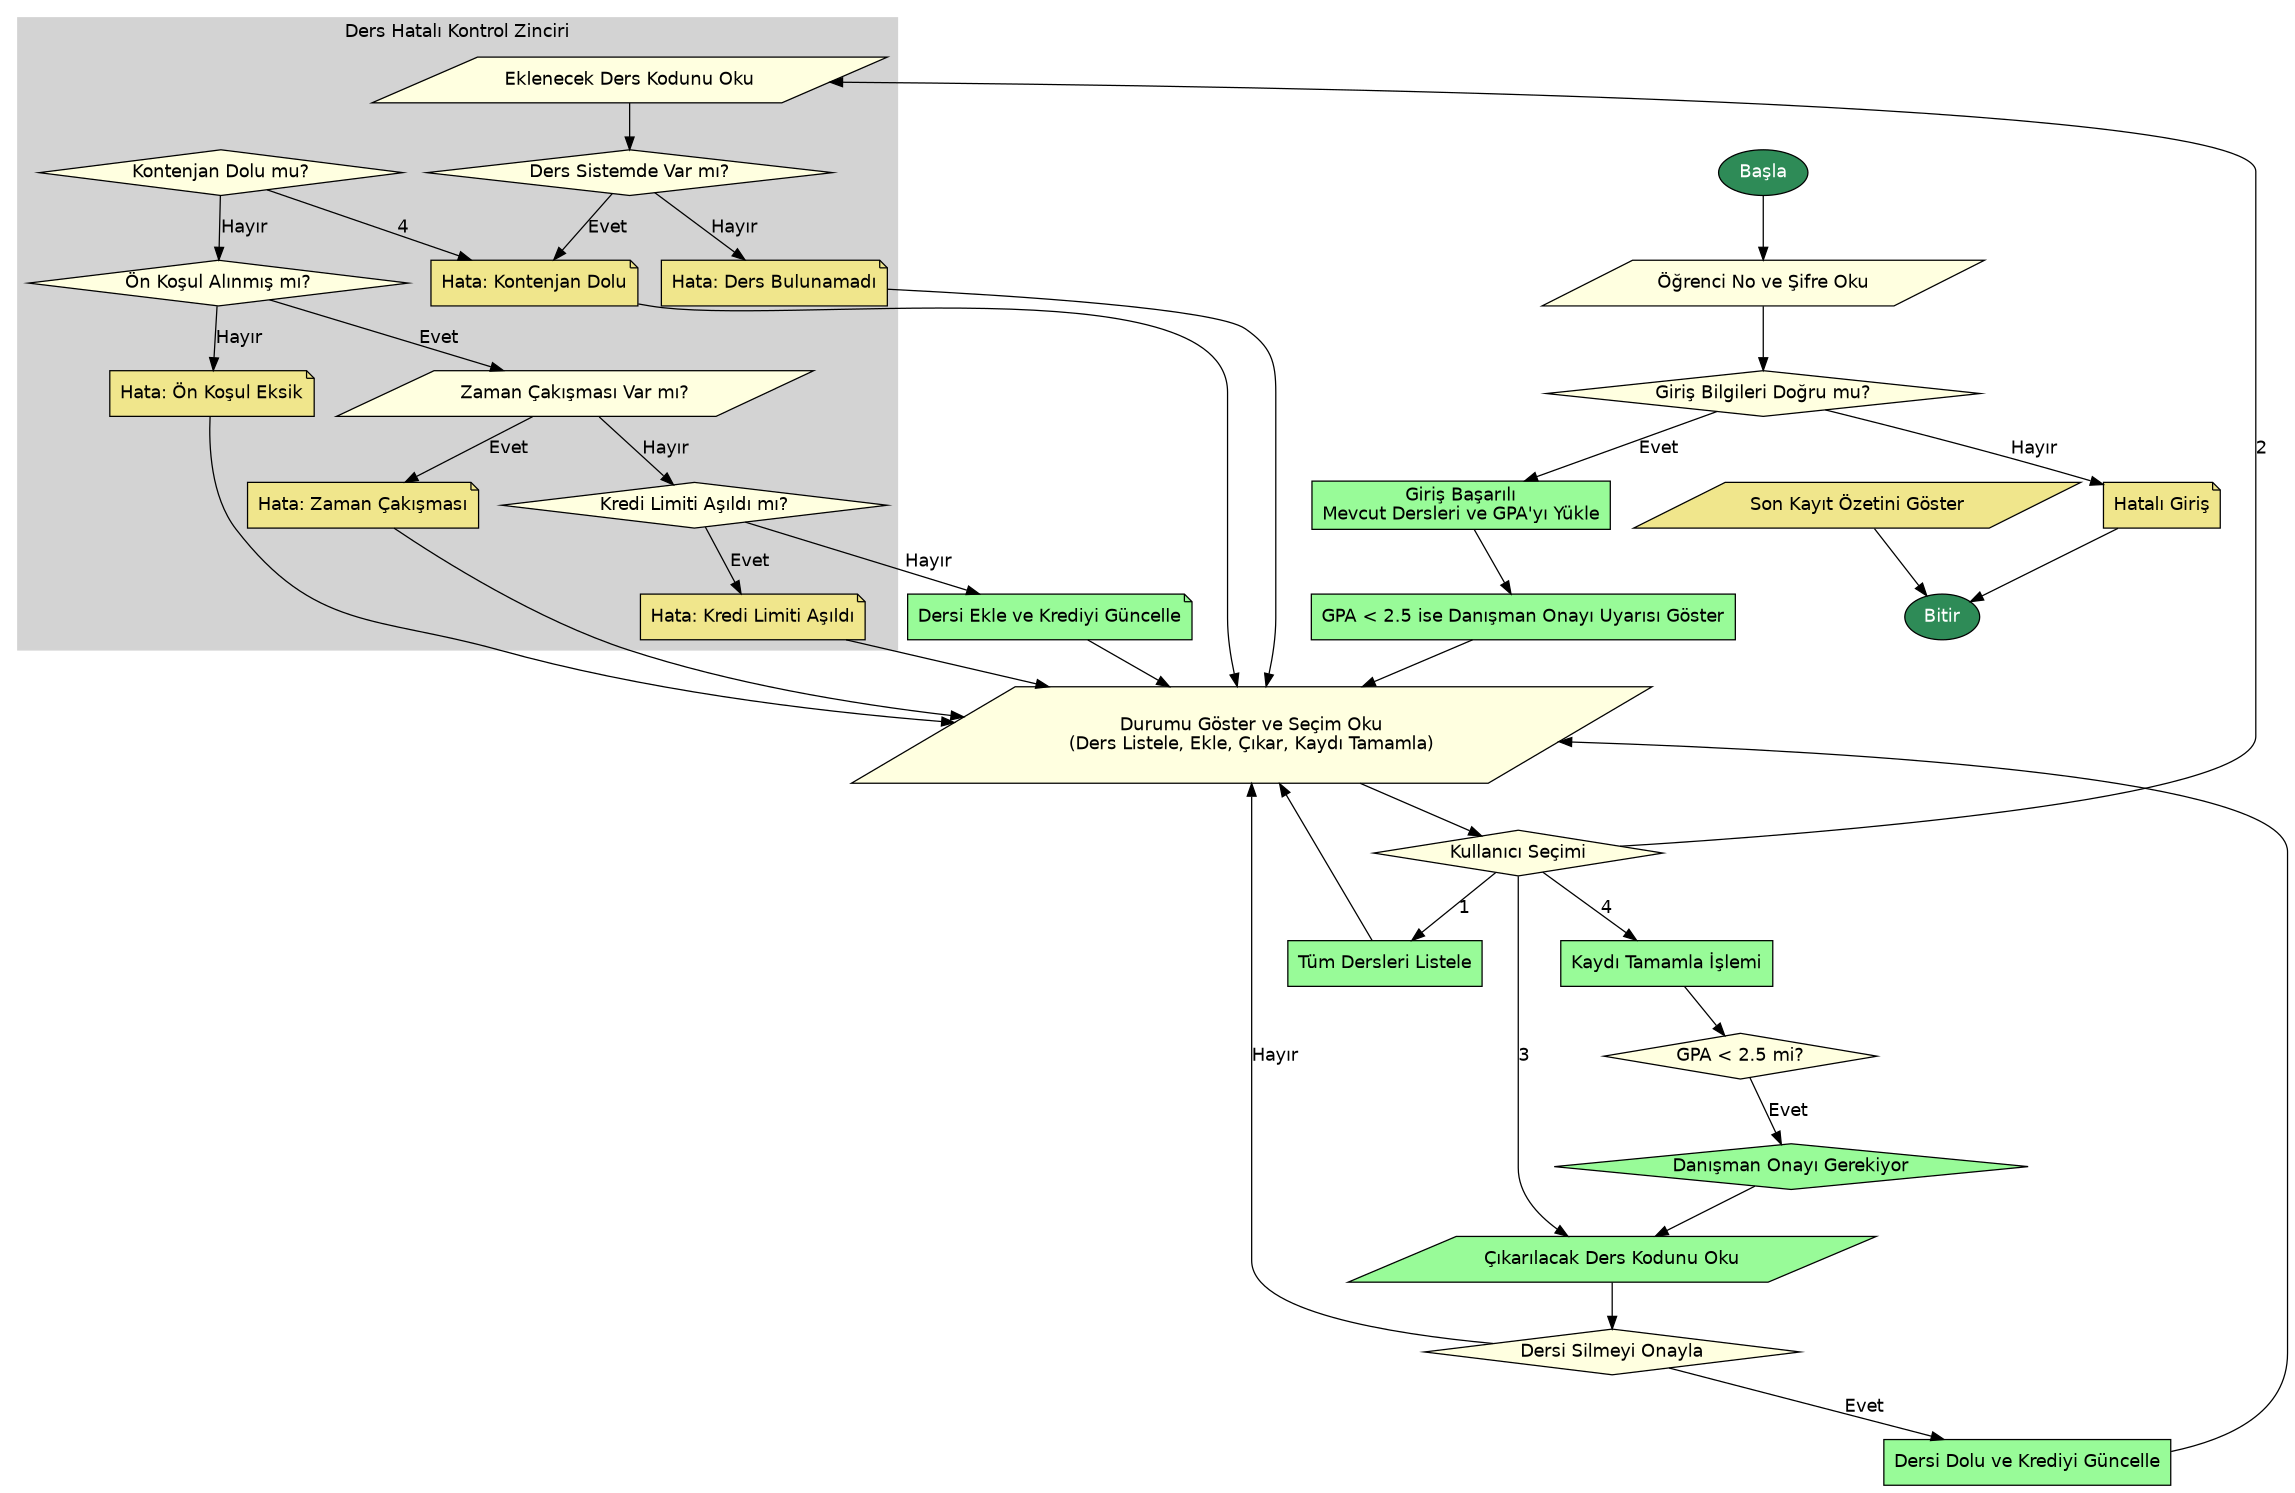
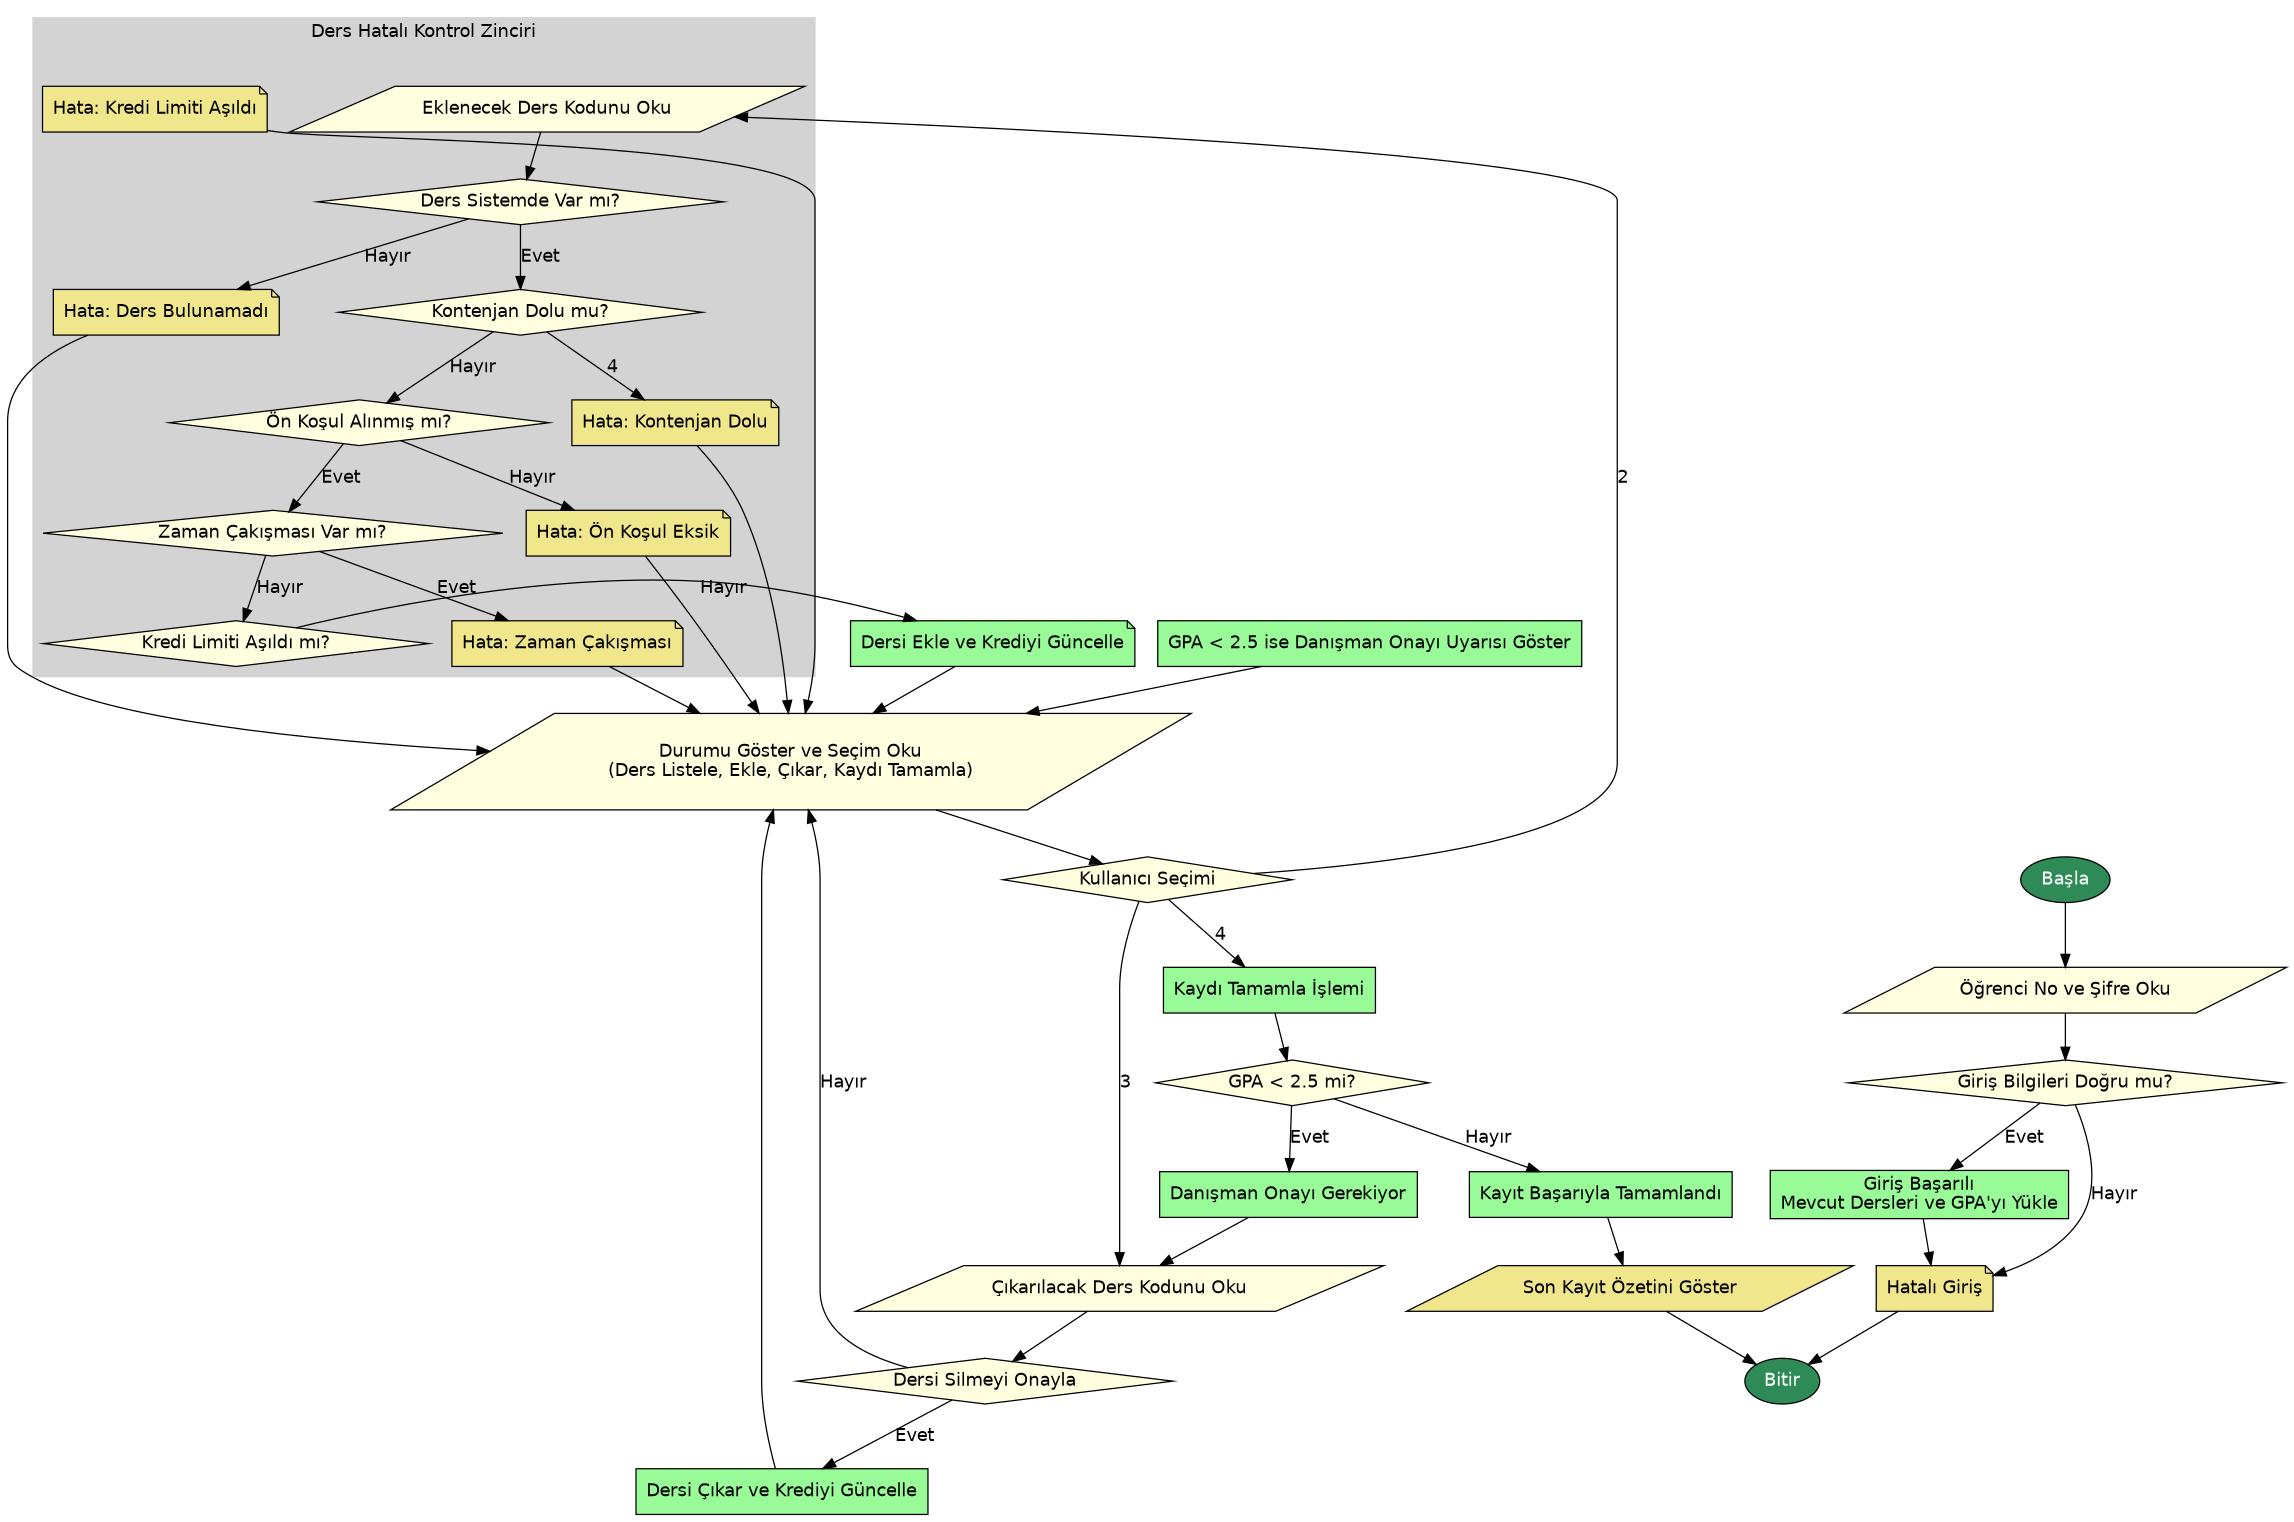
(587, 222) -> (520, 251)
(575, 394) -> (273, 533)
(720, 555) -> none
(1489, 556) -> (1926, 1236)
(1385, 964) -> none
(1791, 1167) -> (1288, 1195)
none -> (1601, 1195)
(1612, 1259) -> (1120, 1288)
(2027, 1462) -> (782, 1492)
